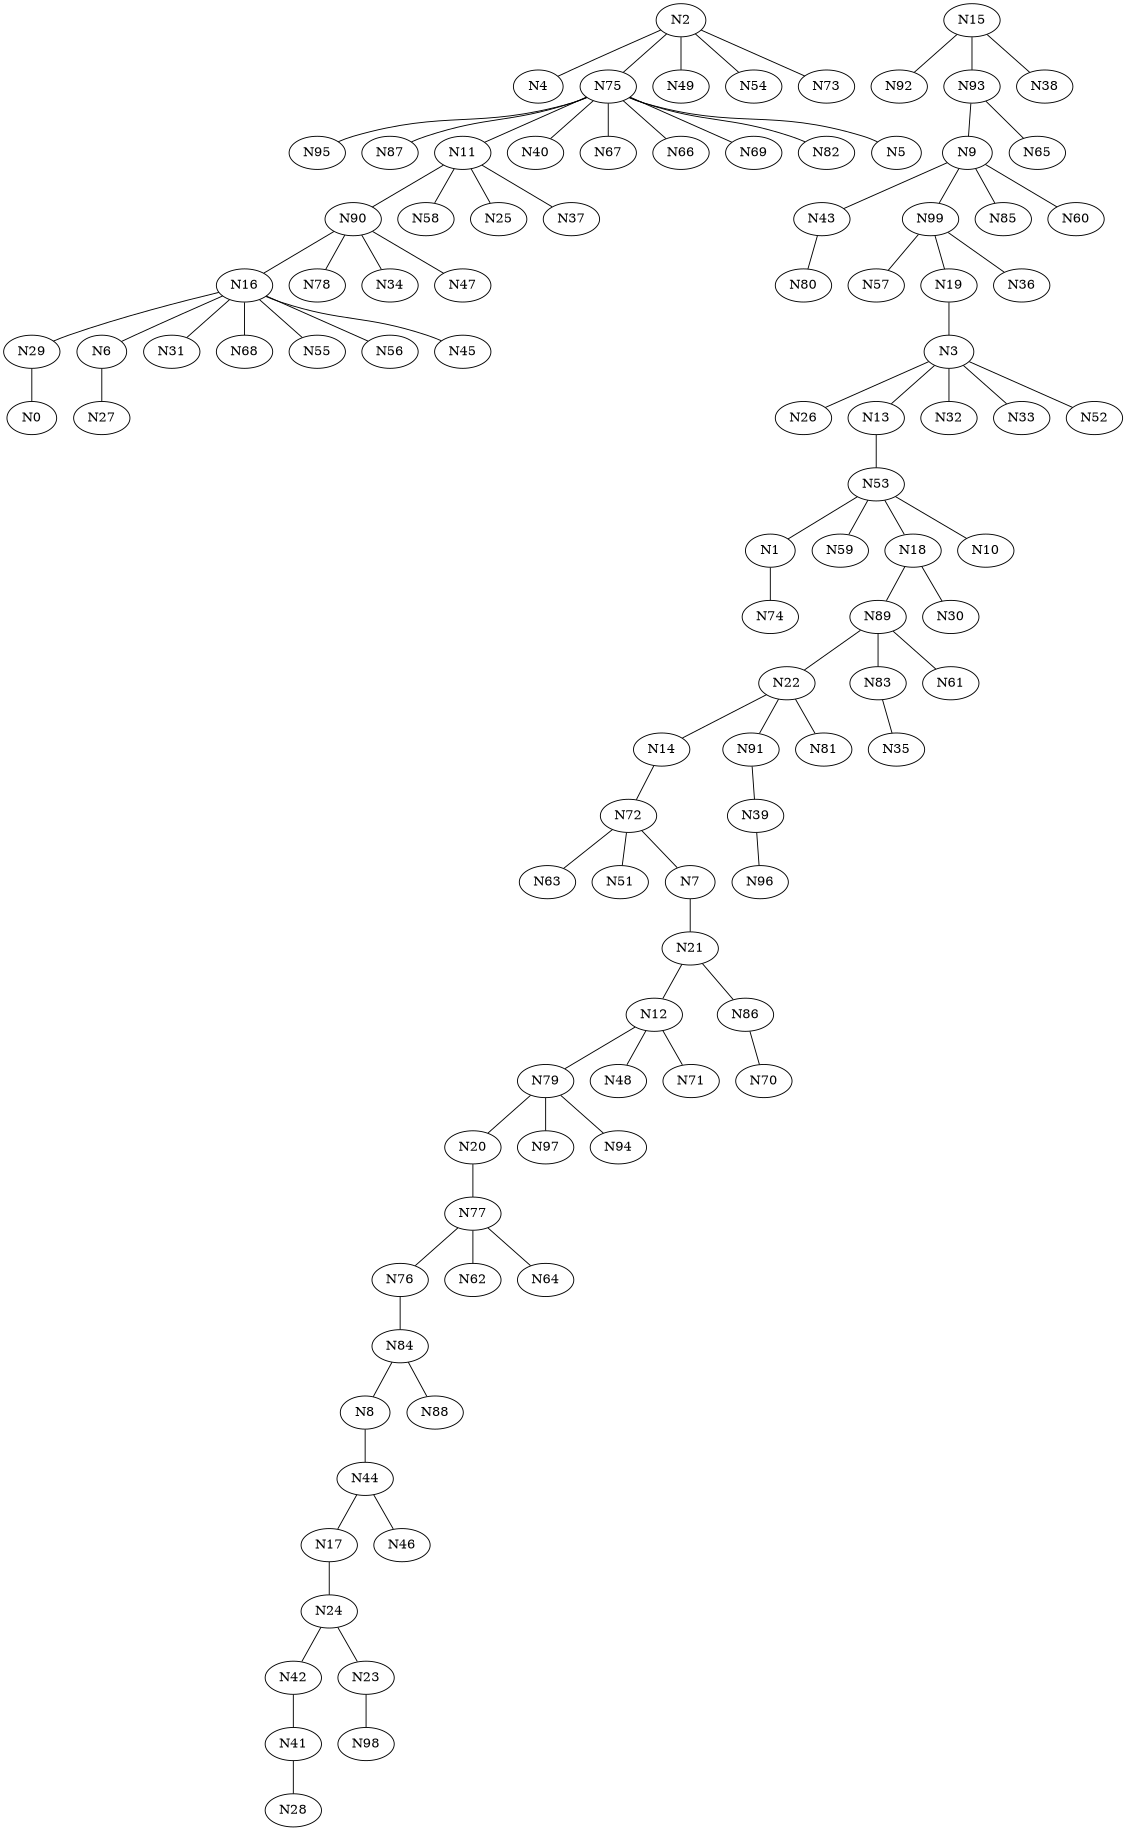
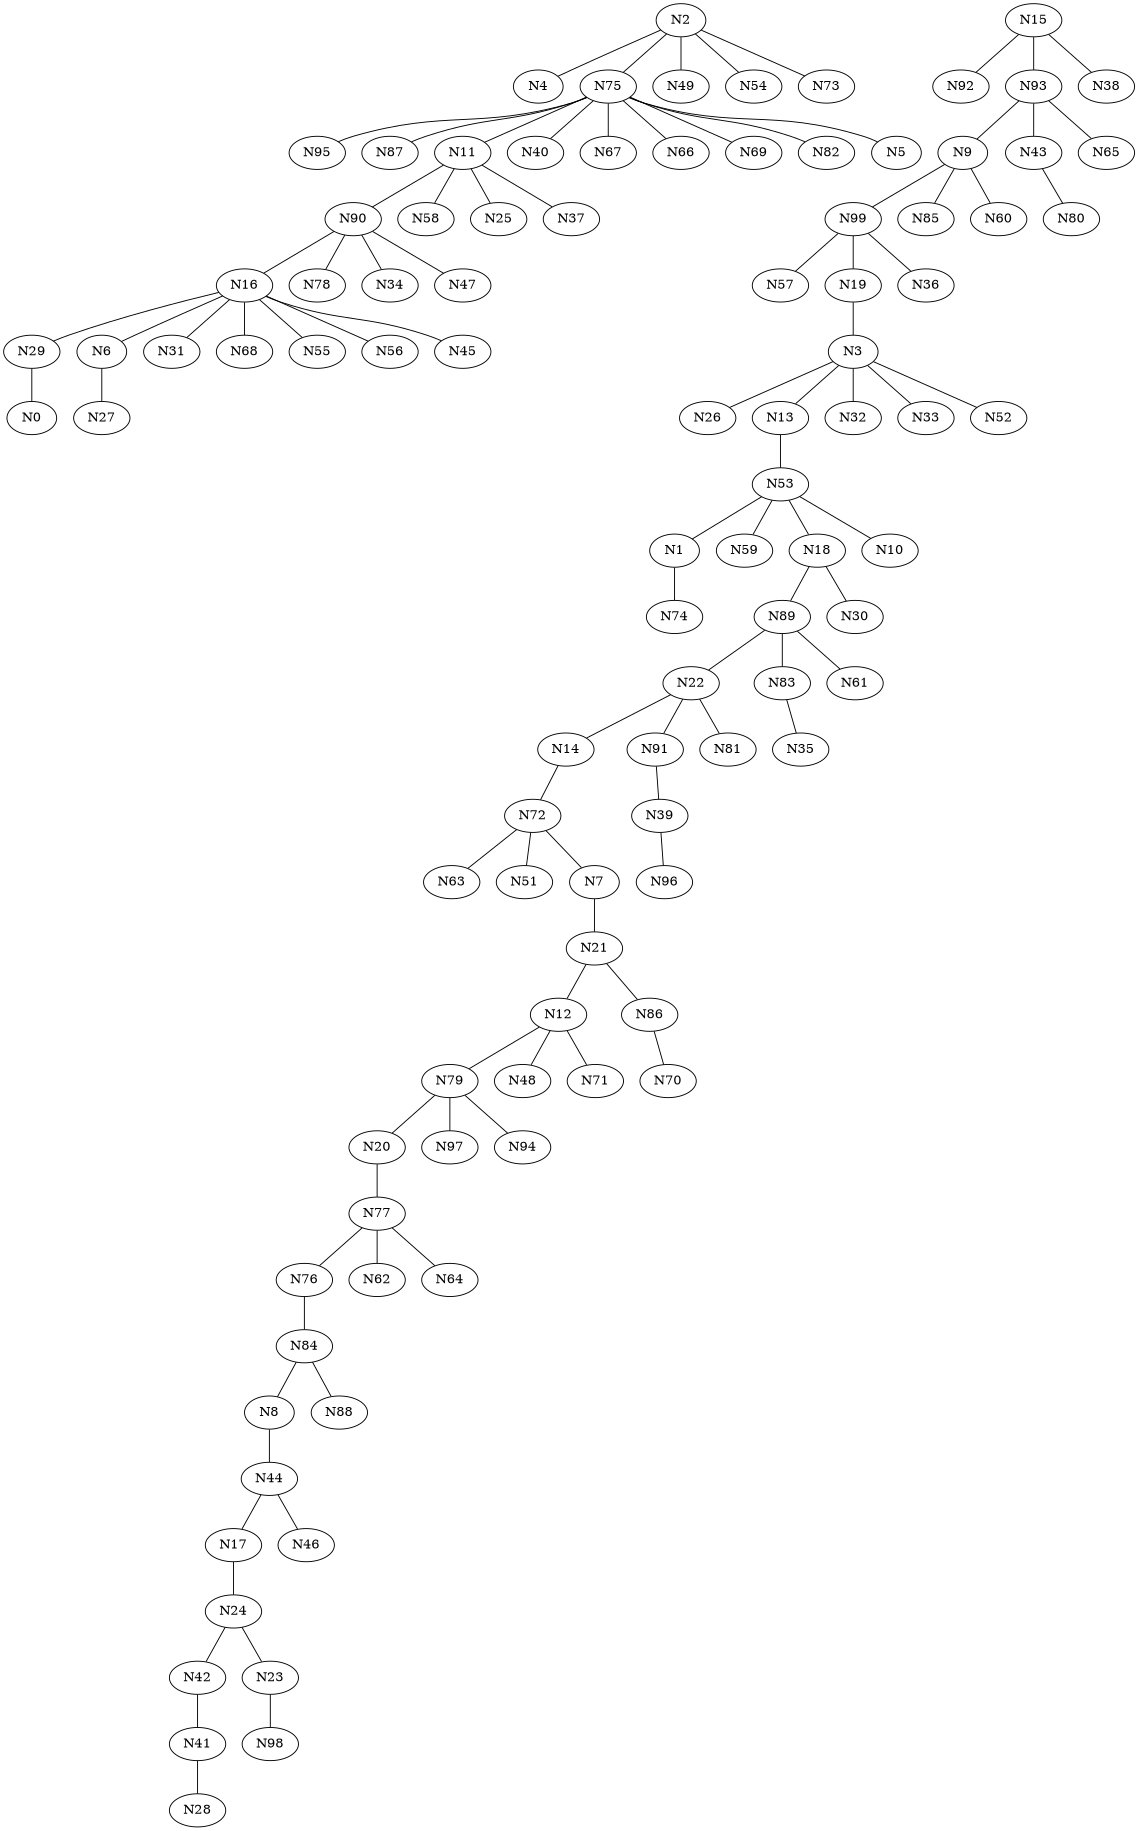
(895, 186) -> (1034, 120)
